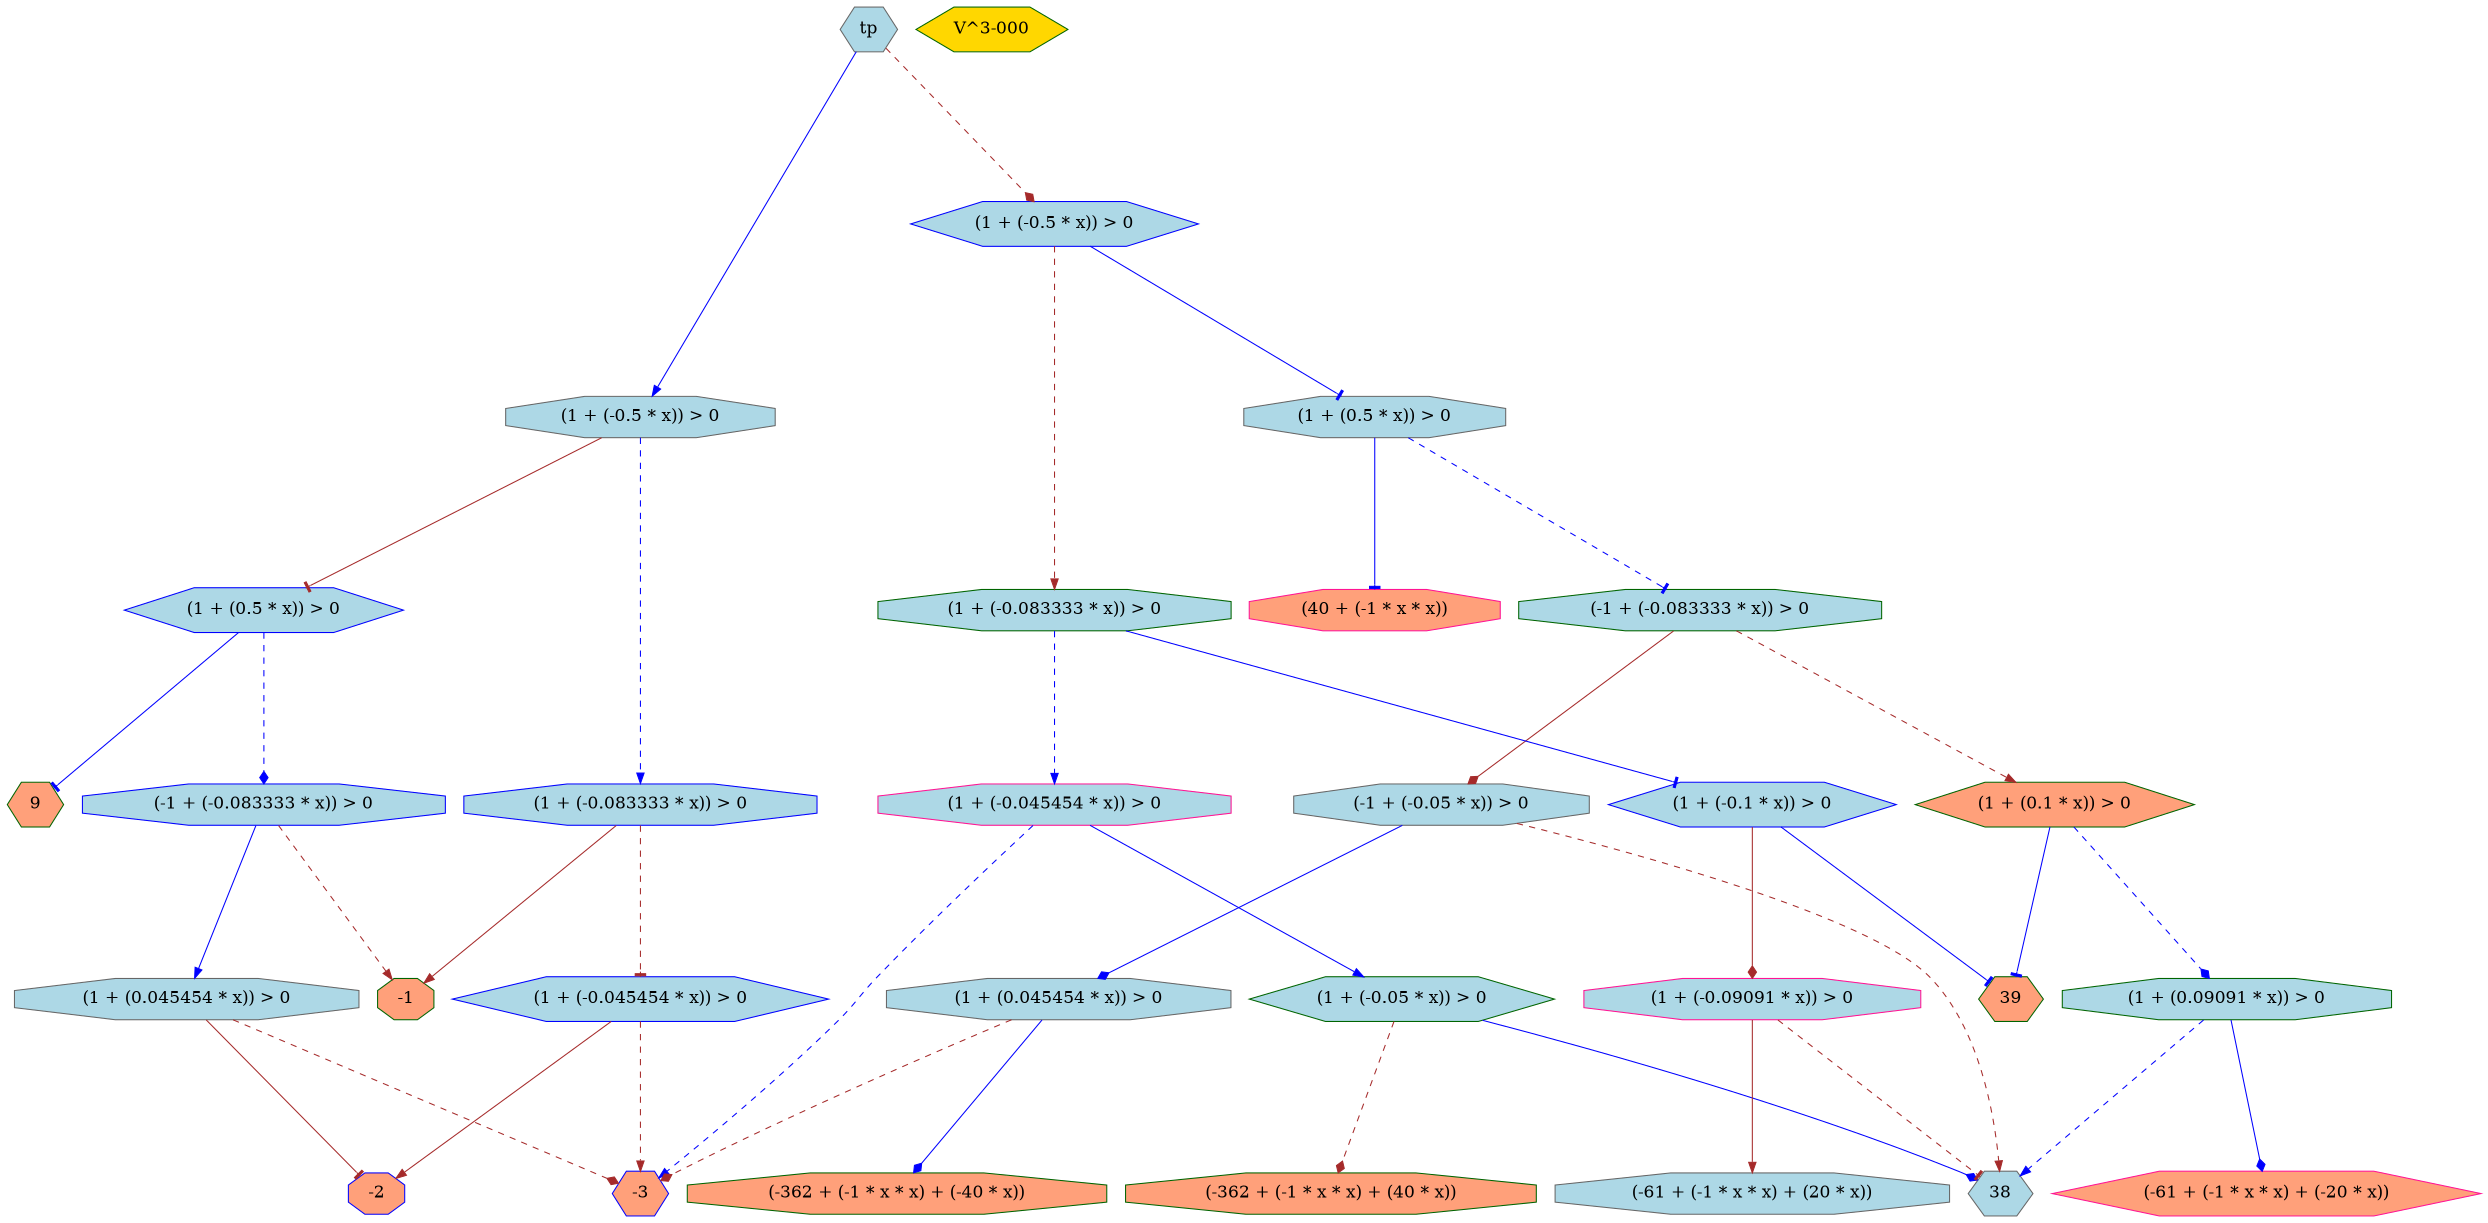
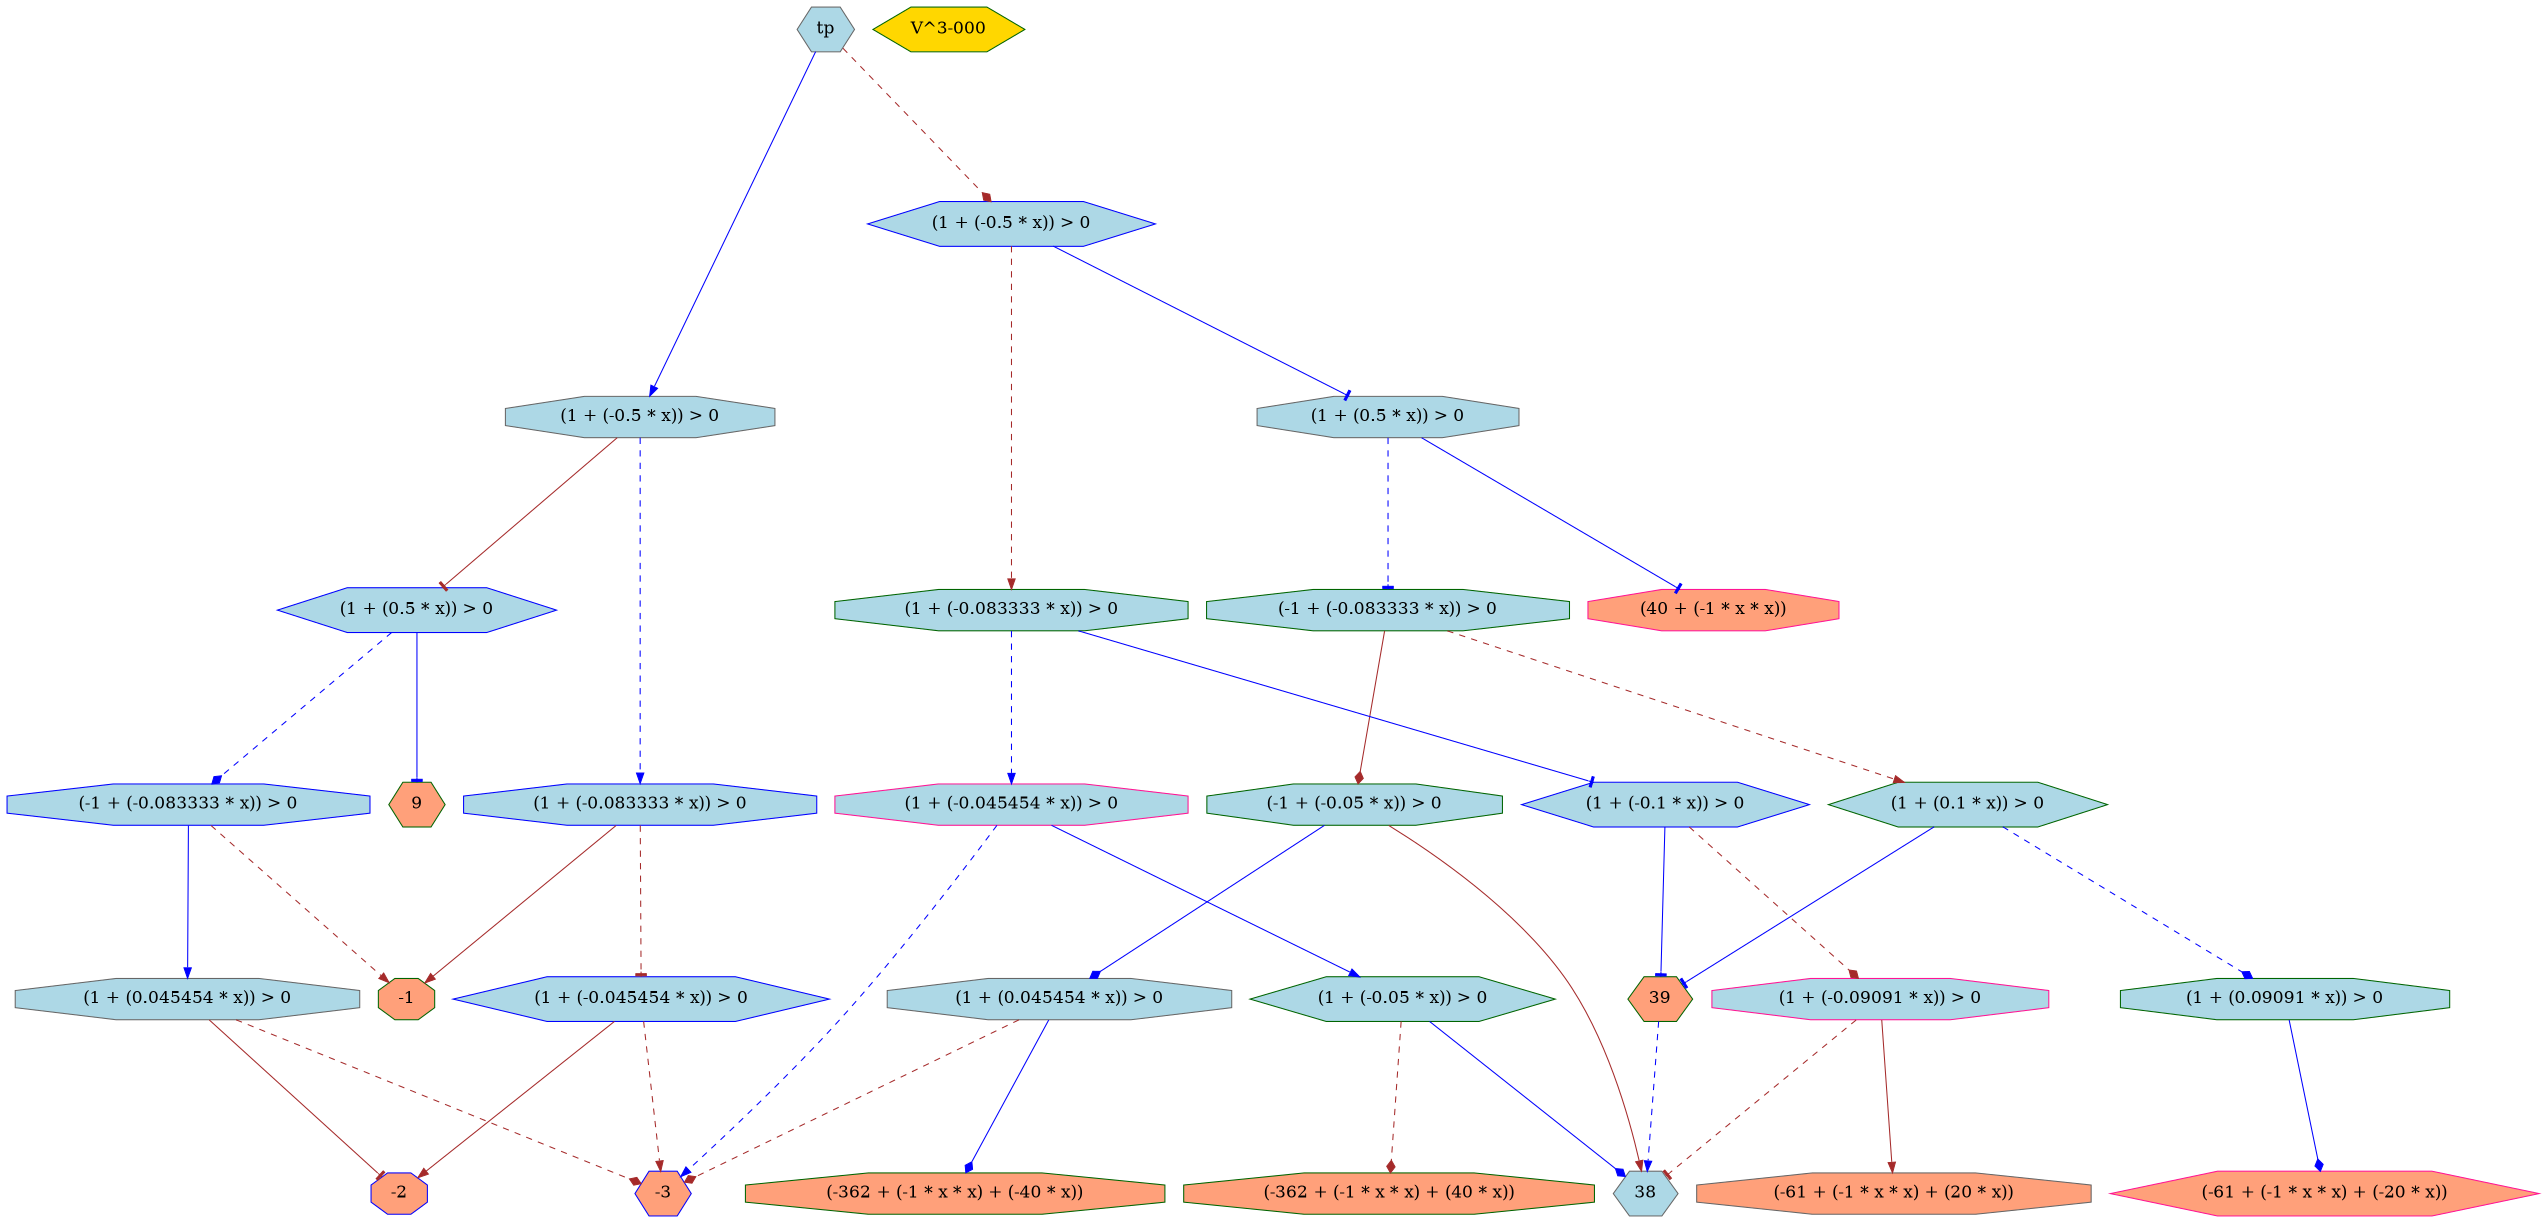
(1442, 805) -> (1355, 805)
(2055, 805) -> (1968, 805)
(1752, 900) -> (1769, 898)
(1824, 918) -> (1554, 964)
(2116, 1094) -> (1653, 1091)
(1752, 1194) -> (1894, 1194)
